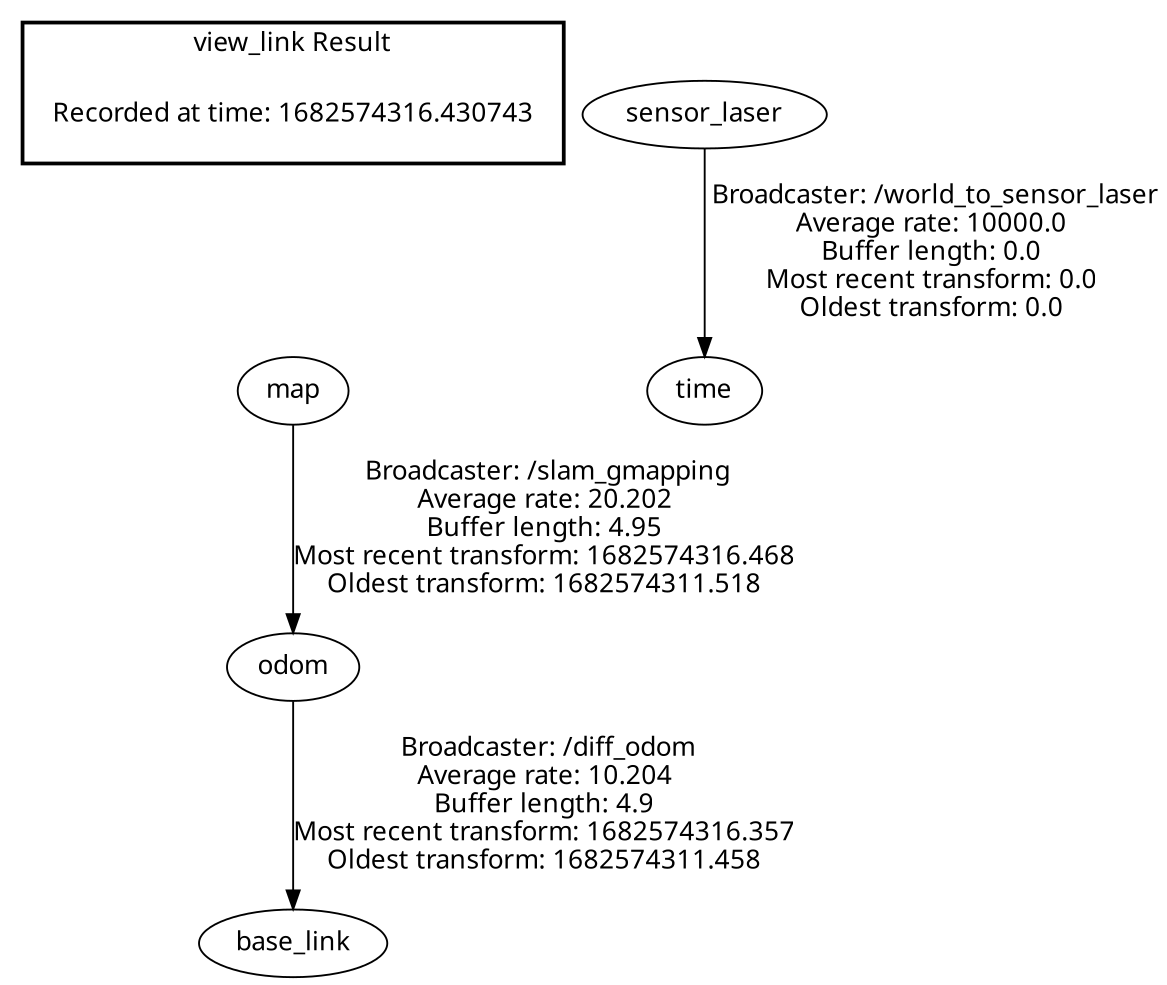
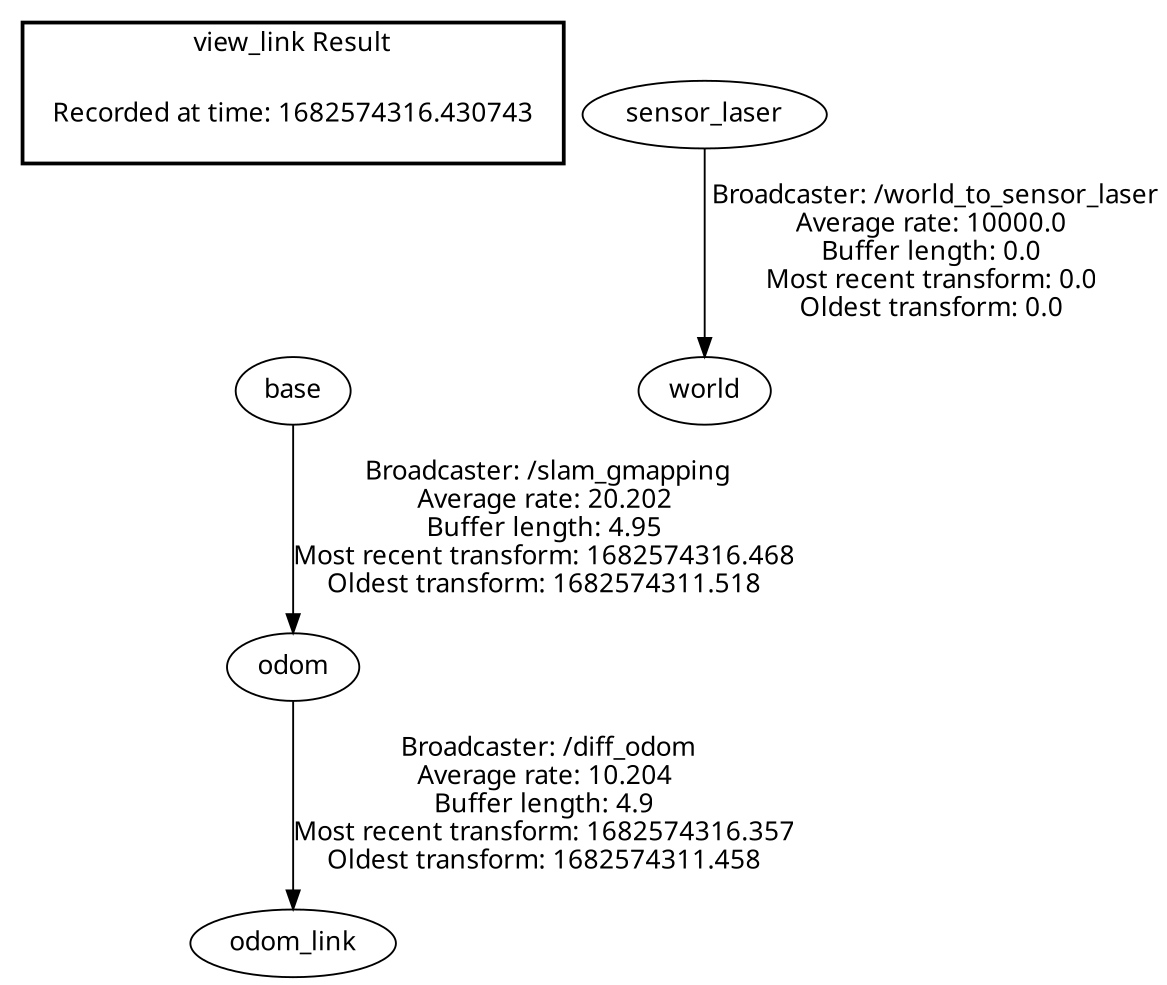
(293, 391) -> (293, 391)
(705, 391) -> (705, 391)
(293, 943) -> (293, 943)
